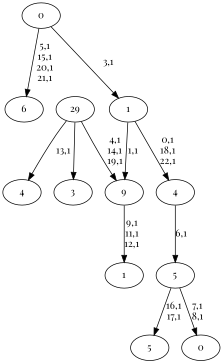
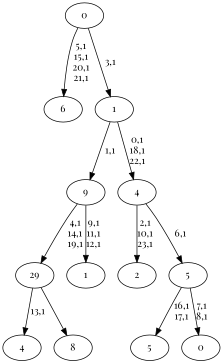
(96, 148) -> (60, 230)
(73, 192) -> (73, 348)
none -> (137, 275)
